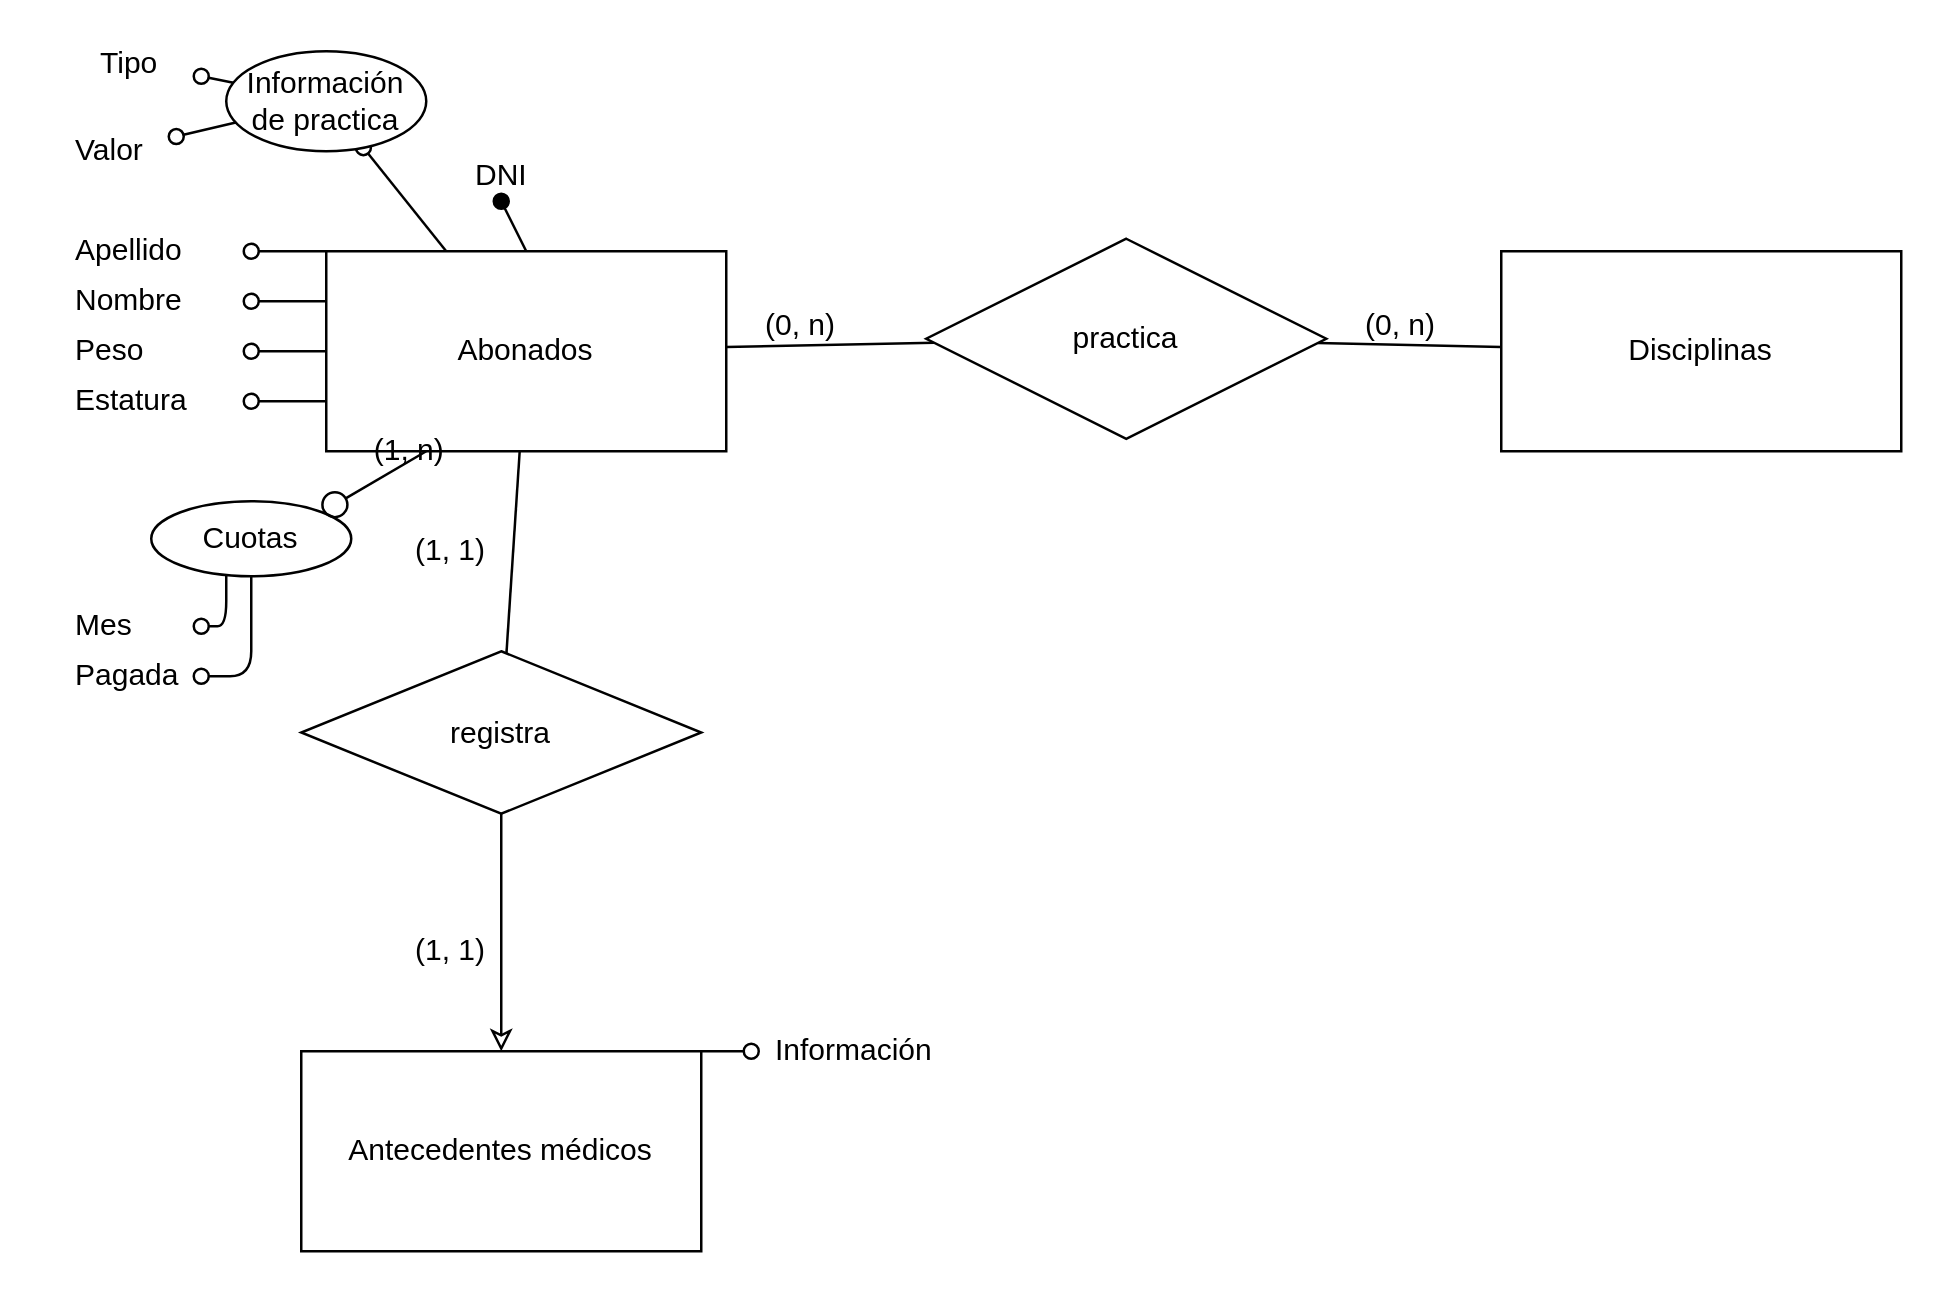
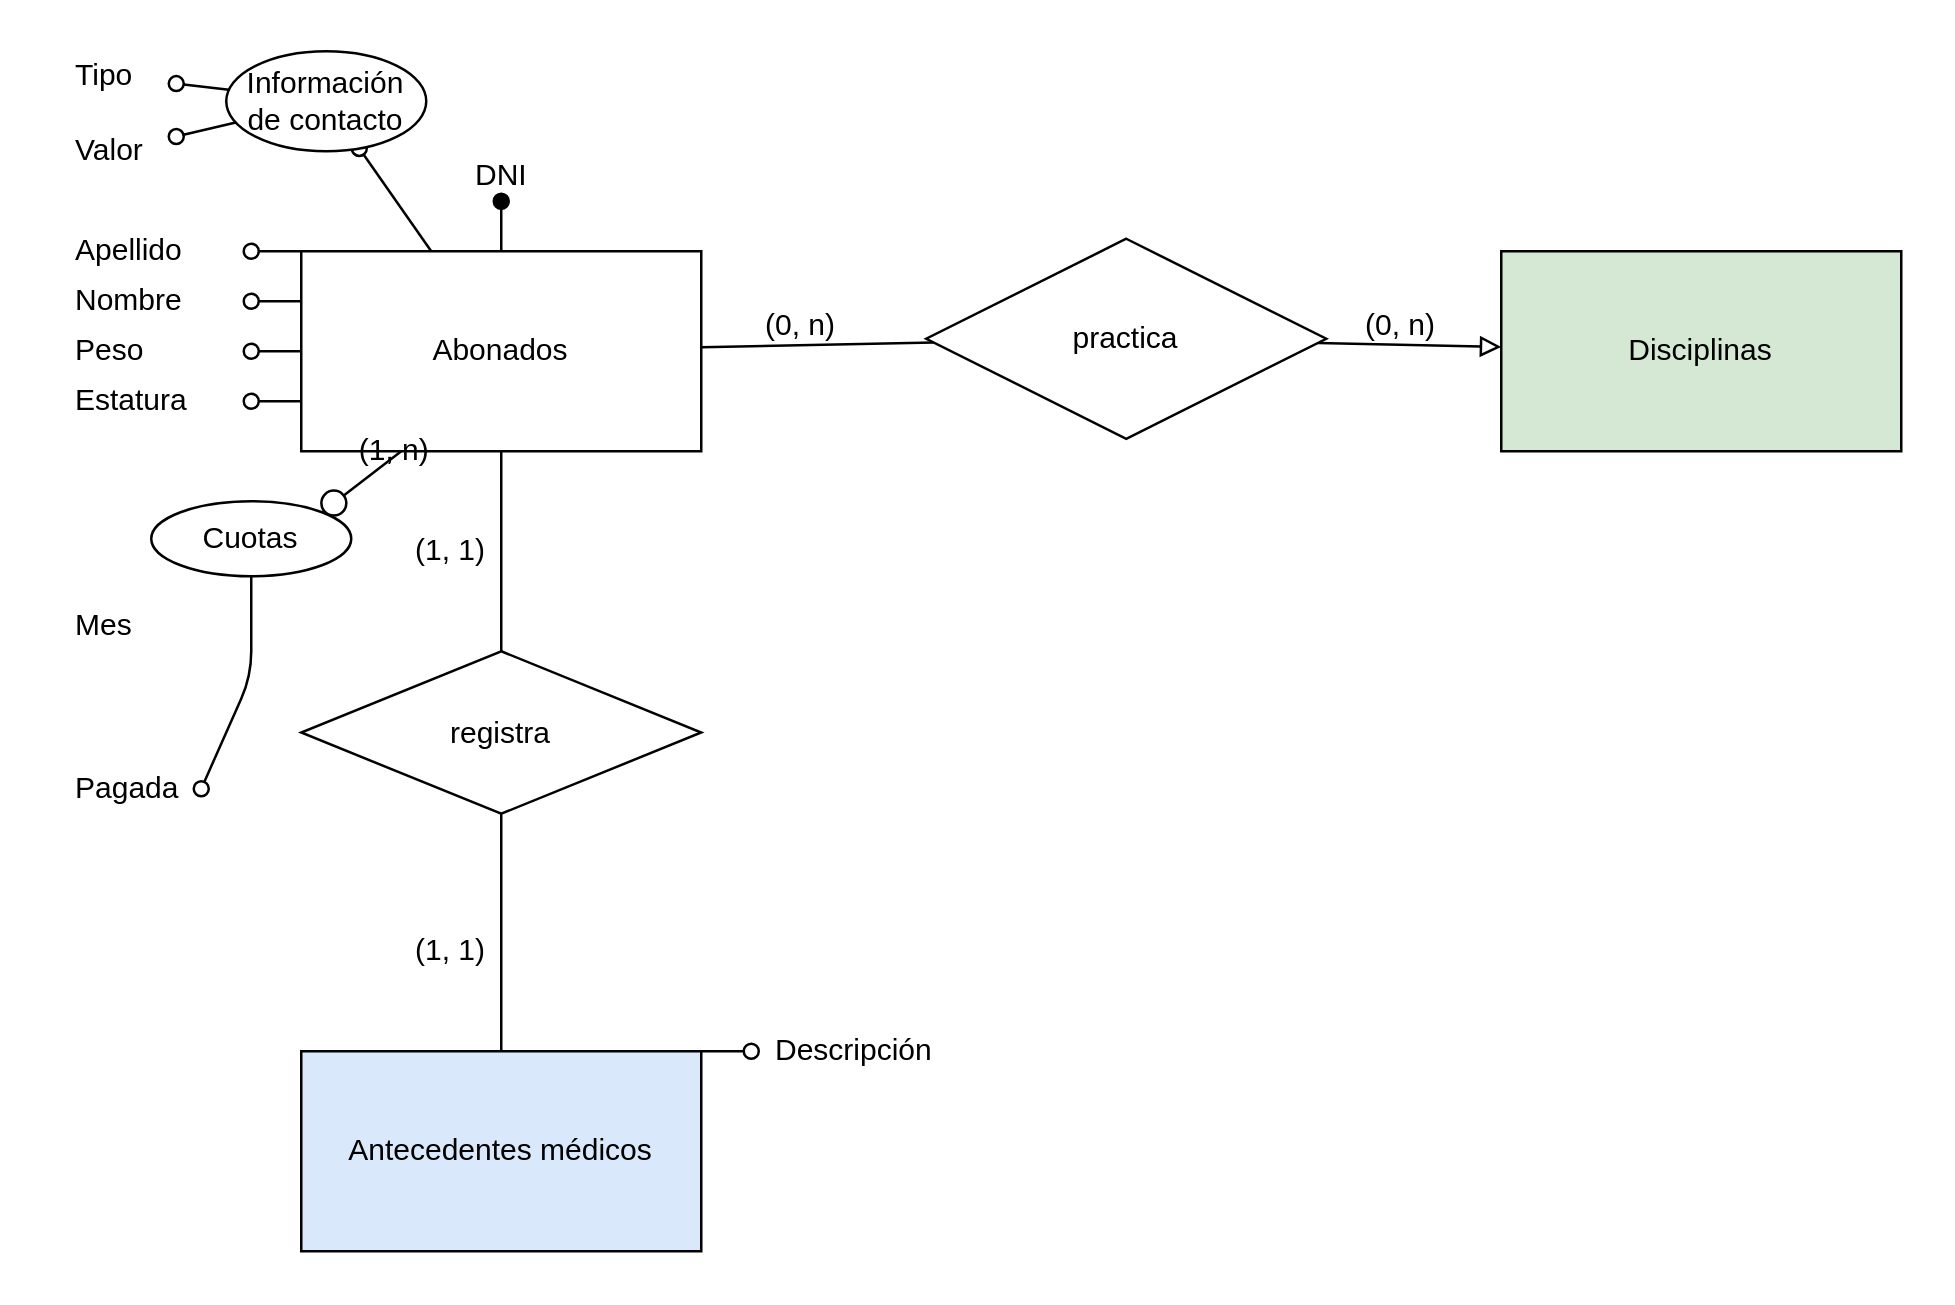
(139, 64) -> (114, 76)
(326, 101) -> (326, 101)
(1488, 347) -> (1479, 346)
(526, 351) -> (501, 351)
(1701, 351) -> (1701, 351)
(226, 605) -> none
(126, 676) -> (126, 789)
(501, 1033) -> (501, 1040)
(864, 1051) -> (861, 1051)
(501, 1151) -> (501, 1151)
